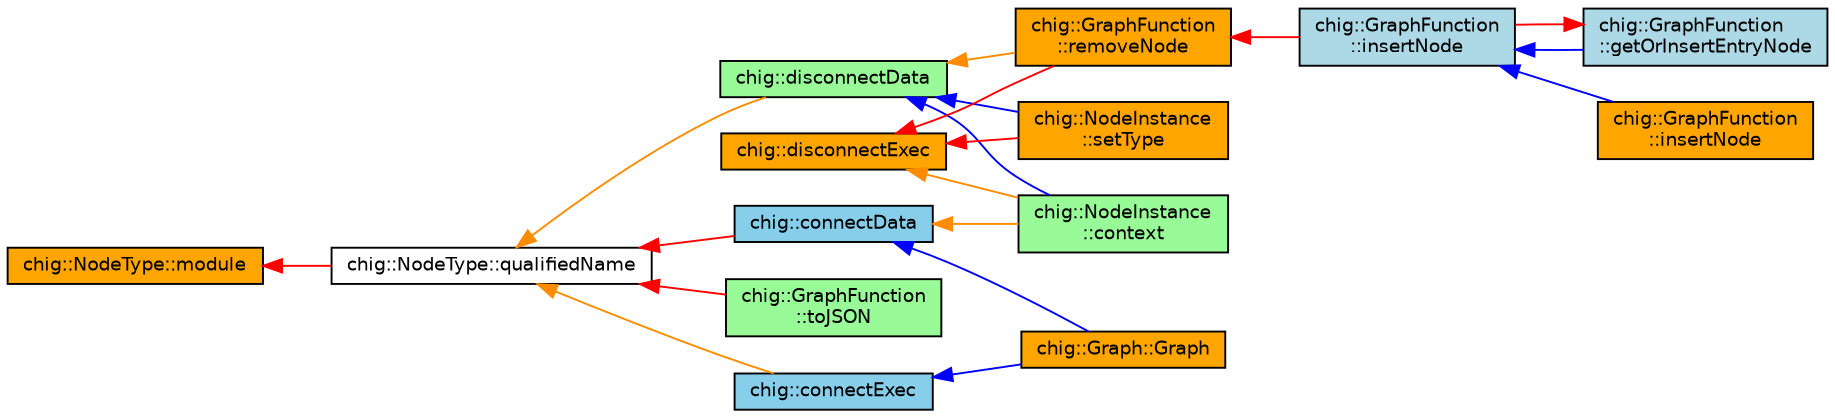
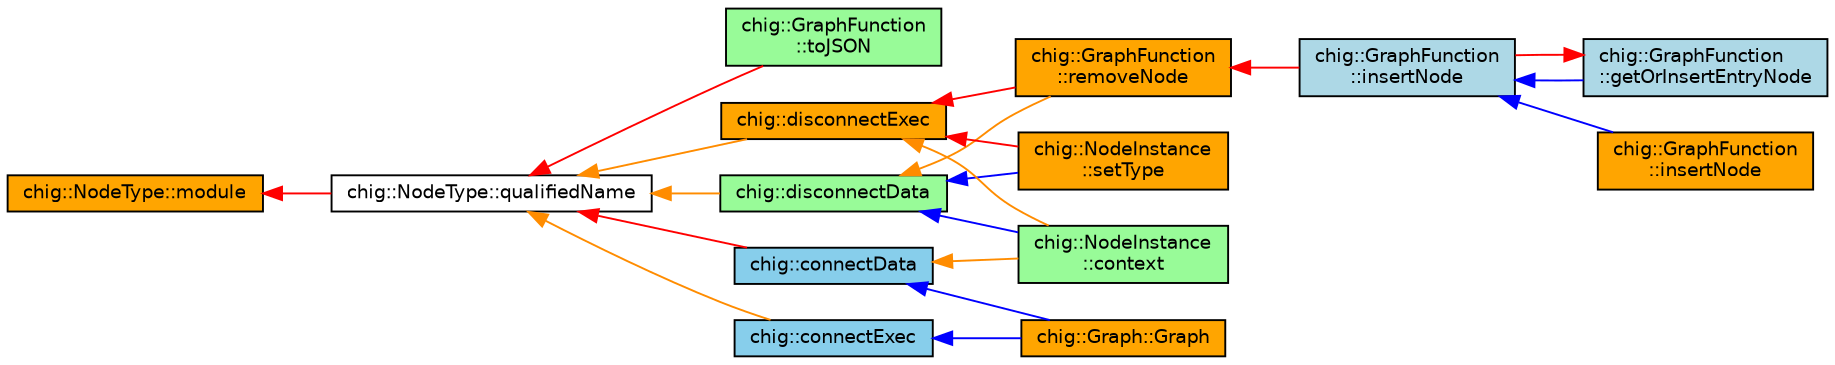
none -> (673, 155)
